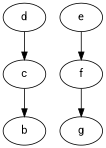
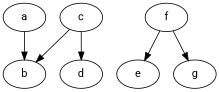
none -> (24, 17)
(24, 42) -> (81, 42)
(81, 42) -> (154, 42)
